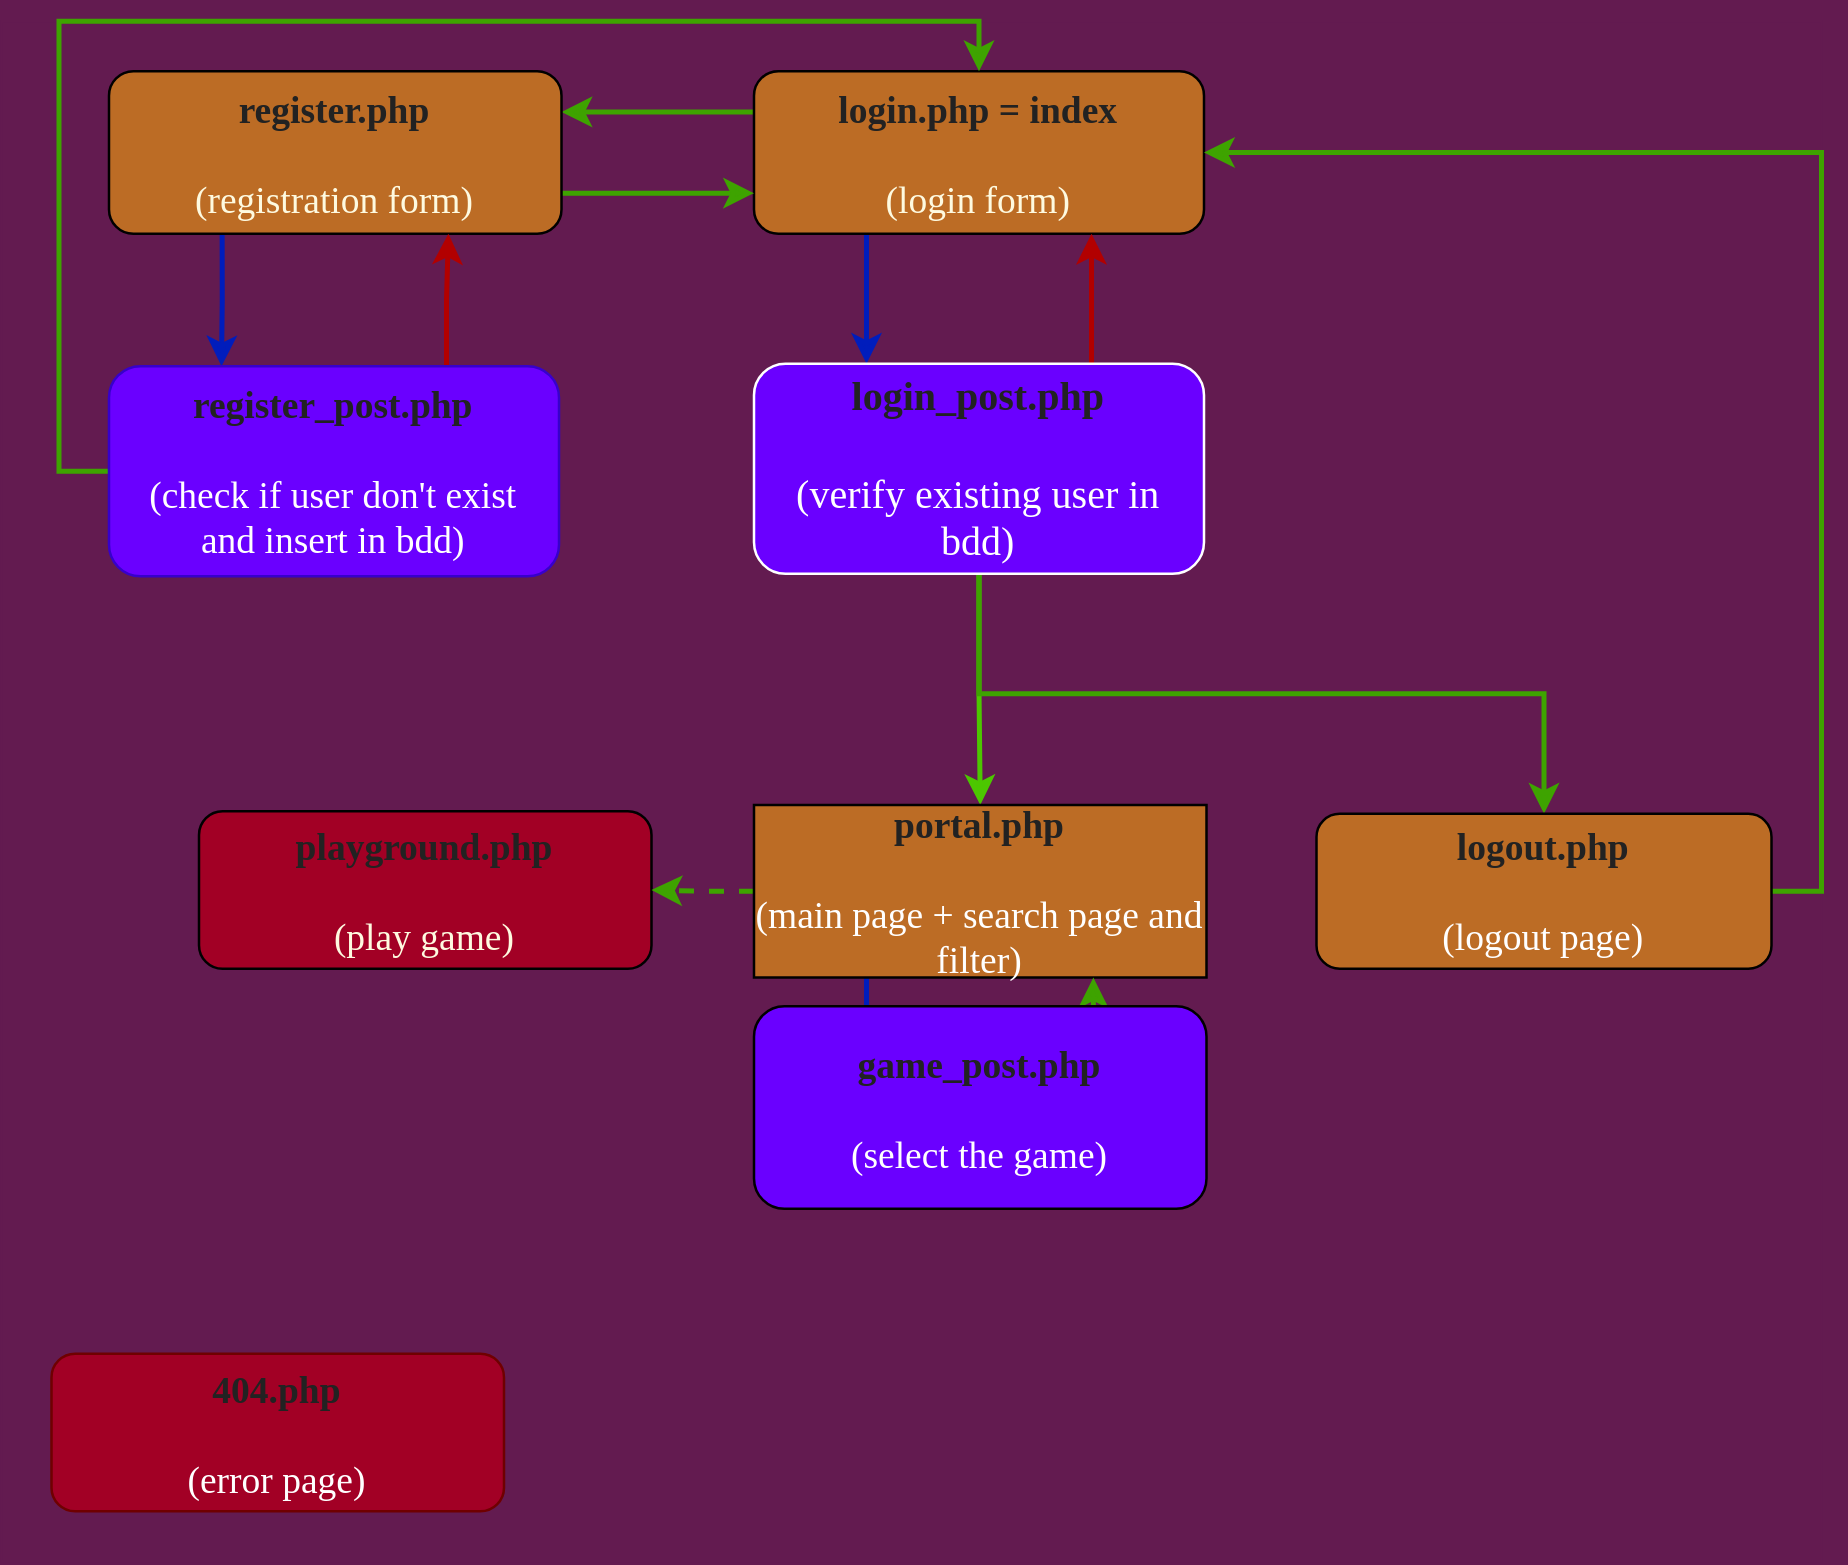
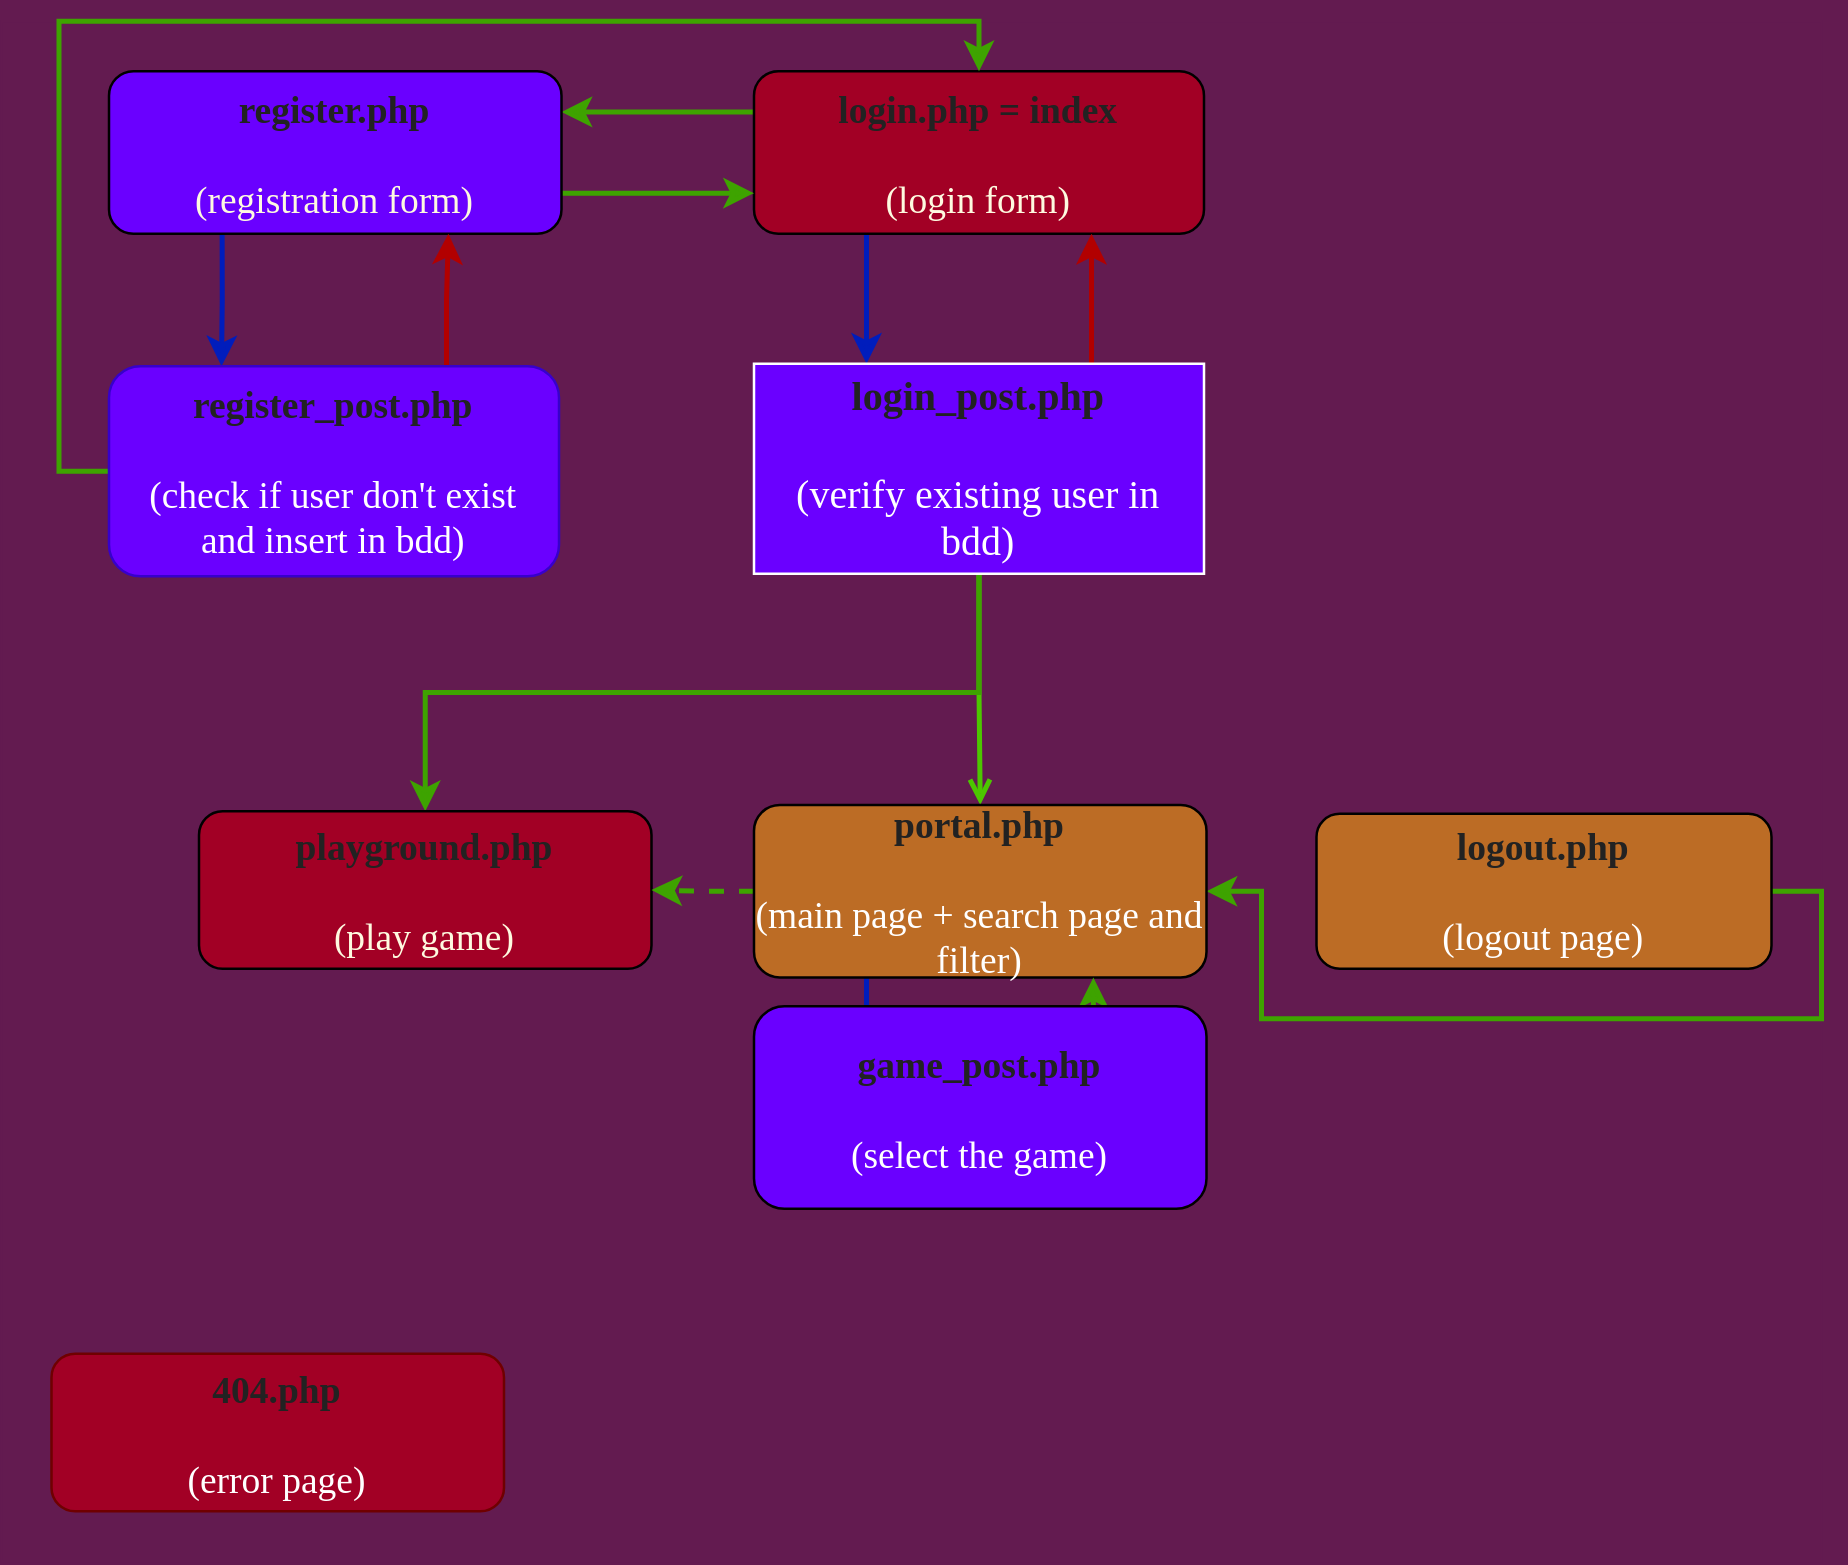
(335, 153) -> (335, 153)
(979, 153) -> (979, 153)
(1821, 224) -> (1524, 1019)
(979, 469) -> (979, 469)
(1313, 694) -> (650, 693)
(980, 781) -> (980, 784)
(980, 891) -> (980, 891)
